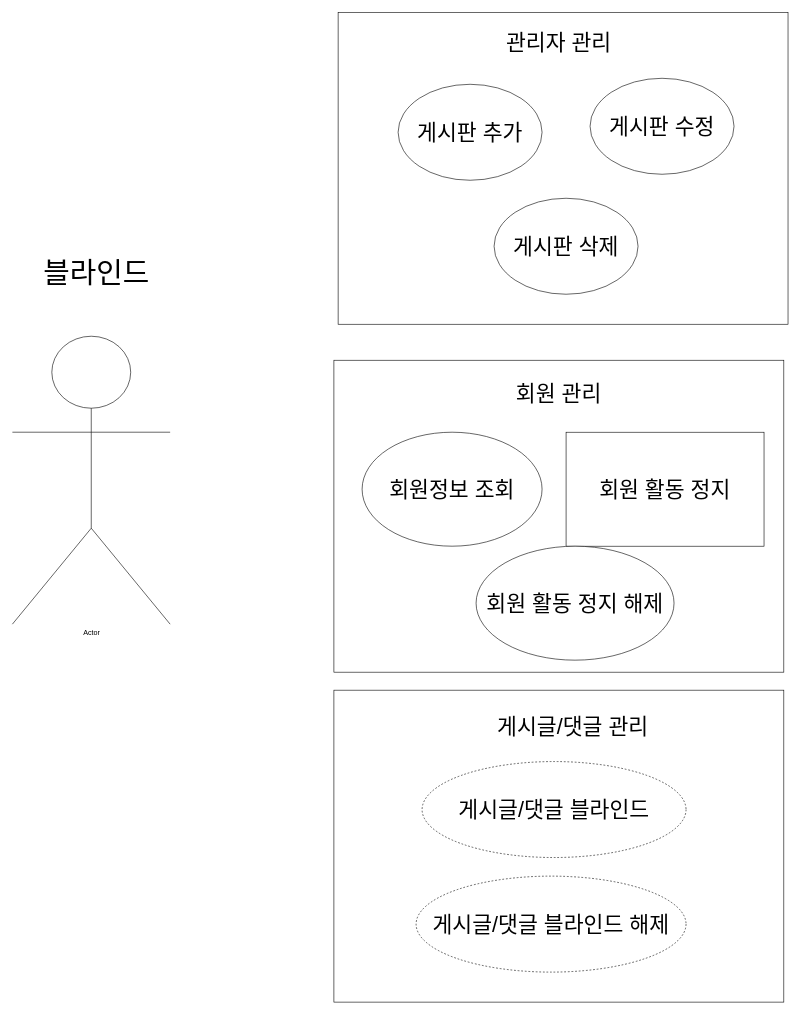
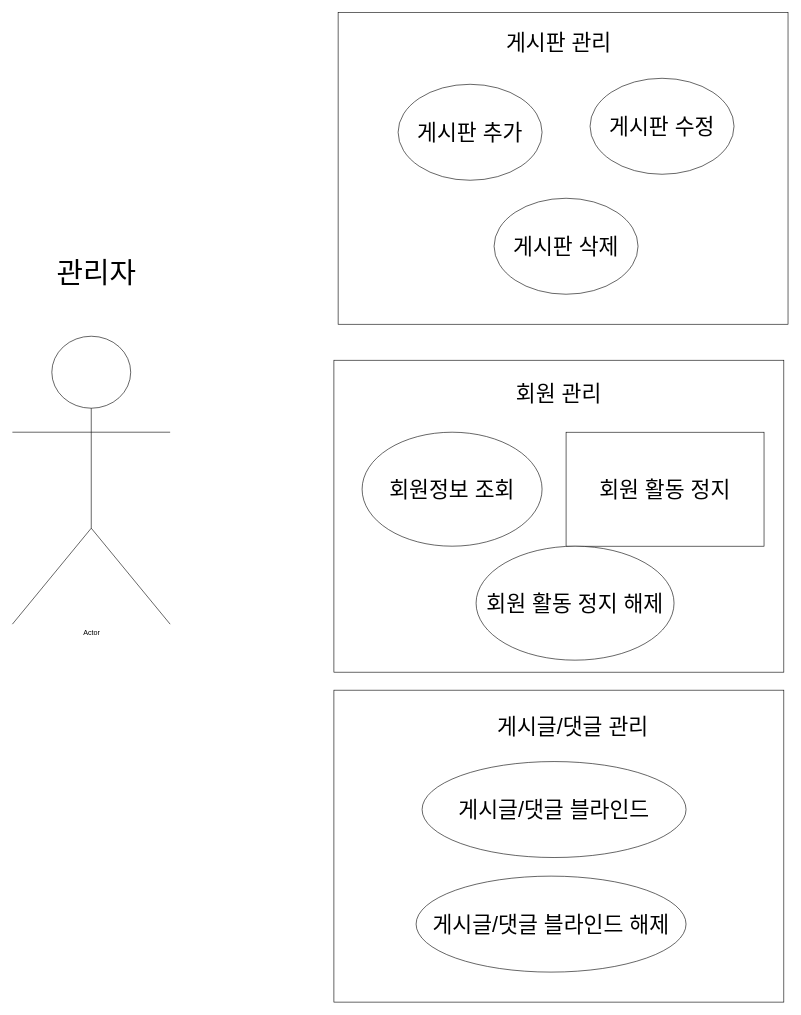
(559, 42) -> (559, 42)
(97, 273) -> (97, 273)
(554, 810) -> (554, 810)
(551, 924) -> (551, 924)
